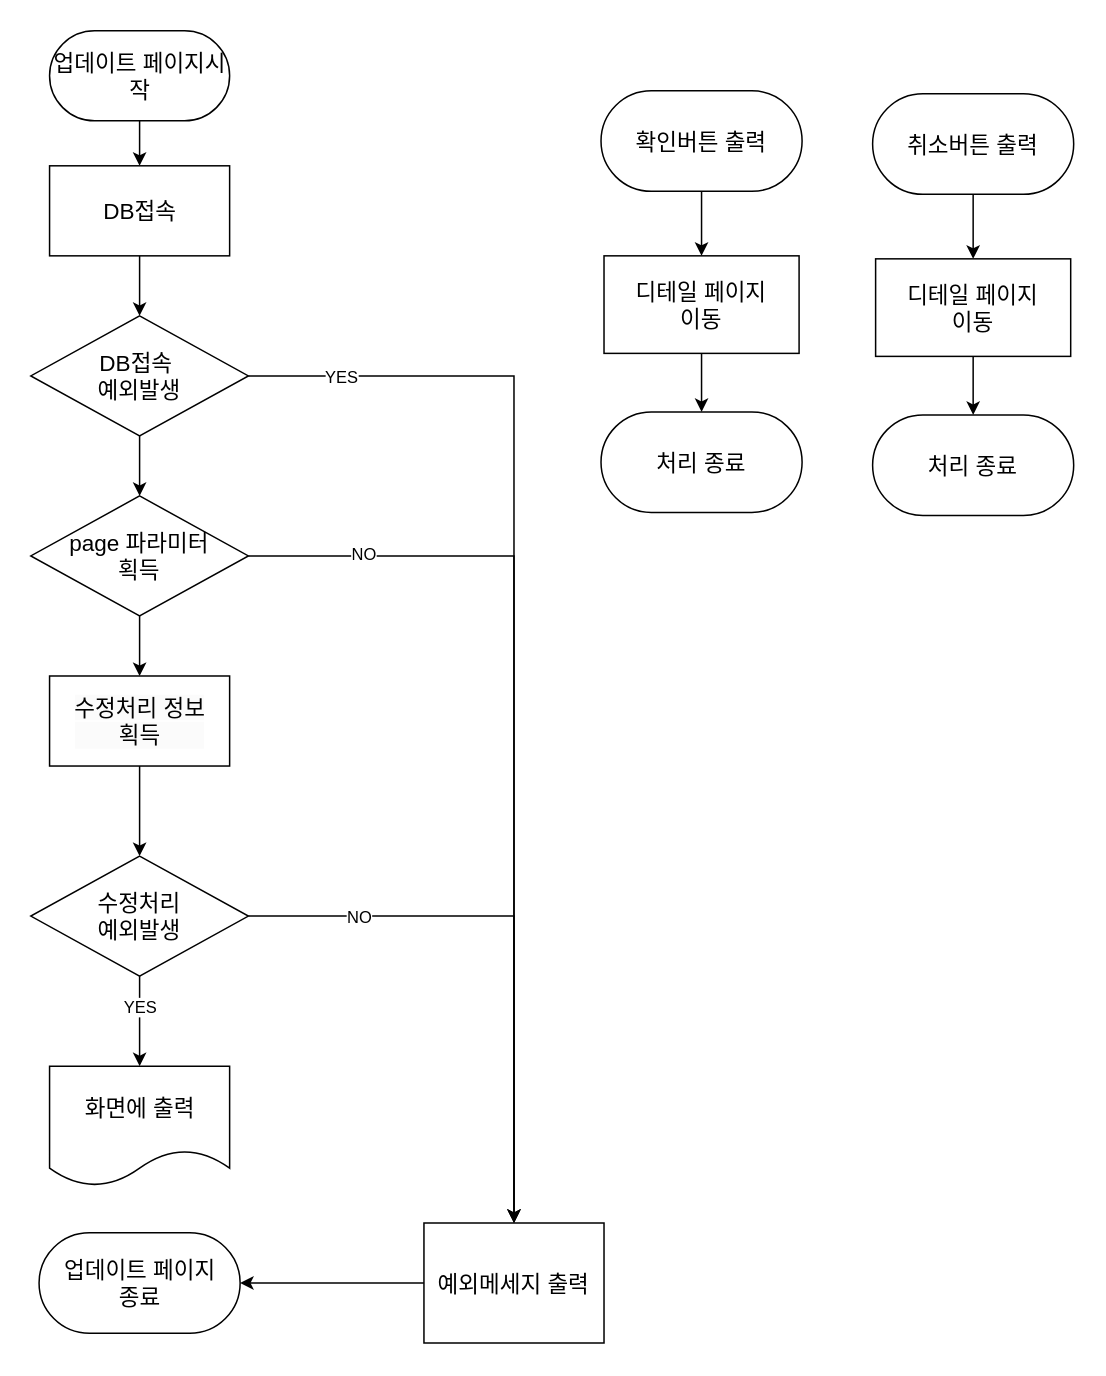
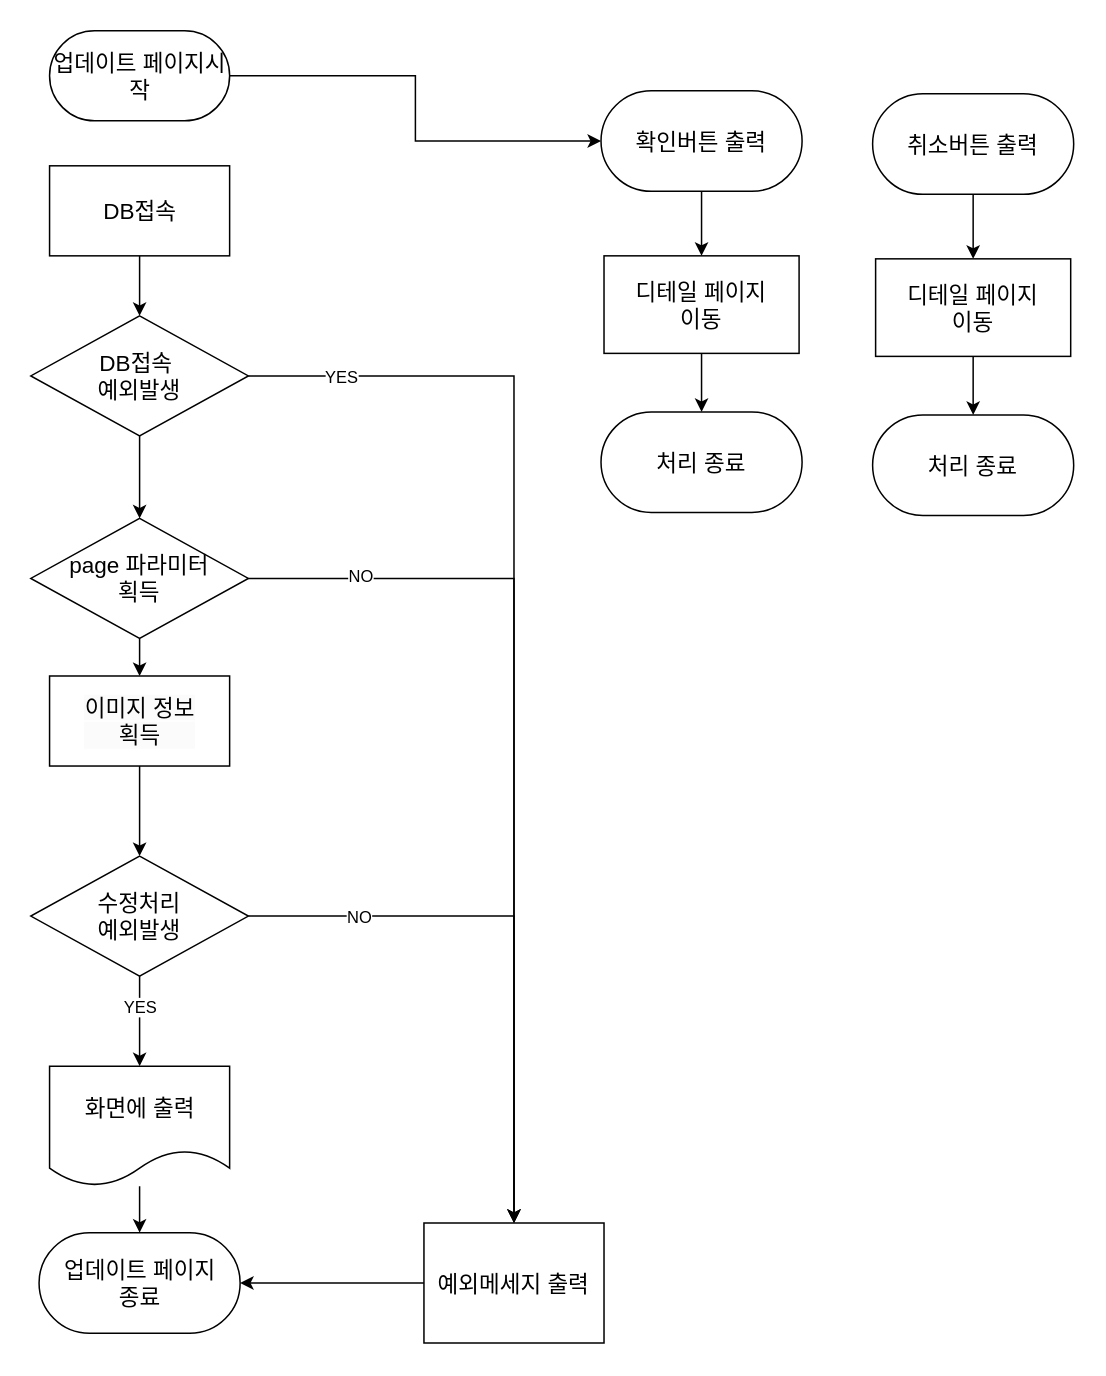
(140, 149) -> (415, 103)
(140, 556) -> (140, 578)
(140, 721) -> (140, 721)
none -> (140, 1215)
